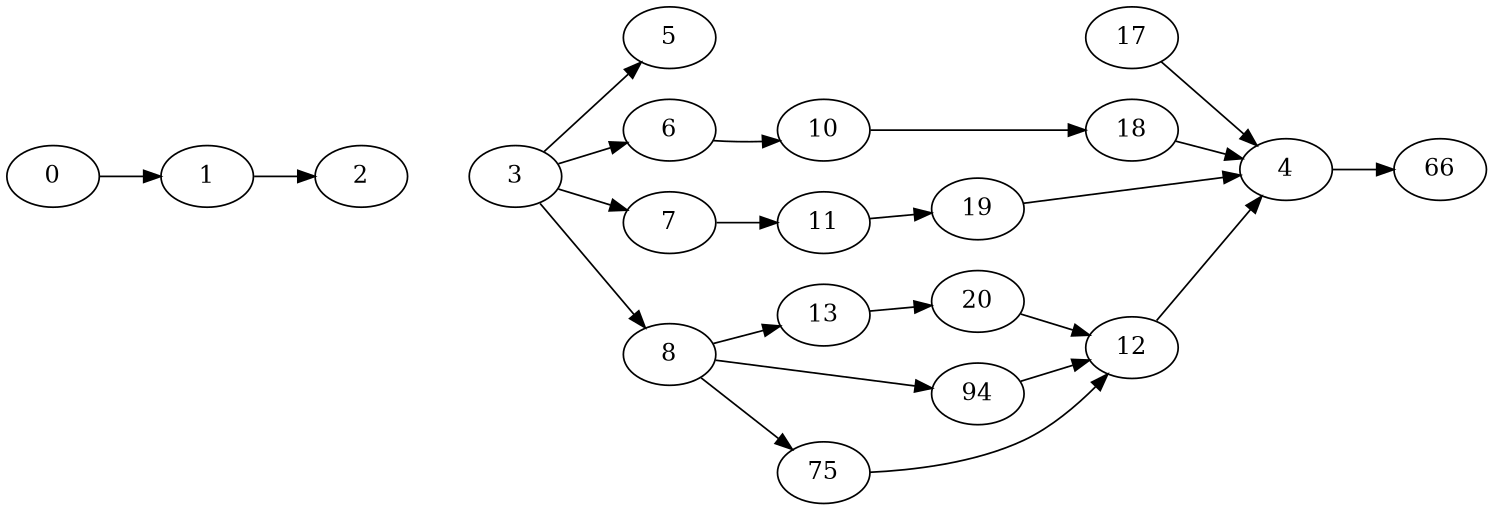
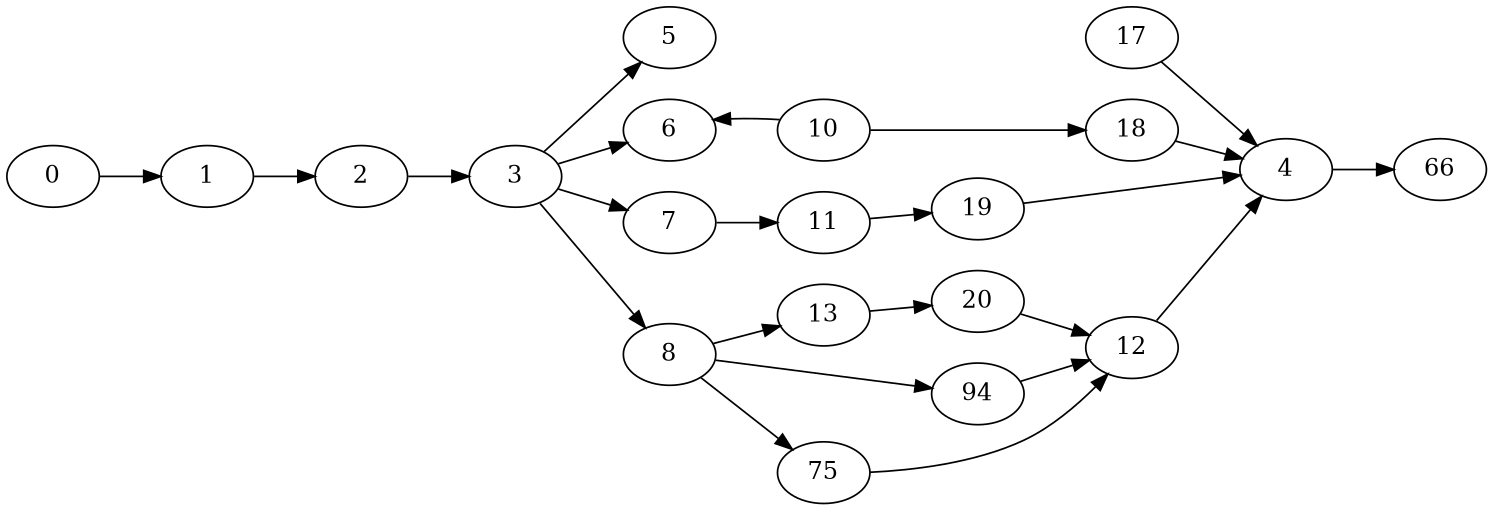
(738, 142) -> (755, 119)
none -> (430, 176)
